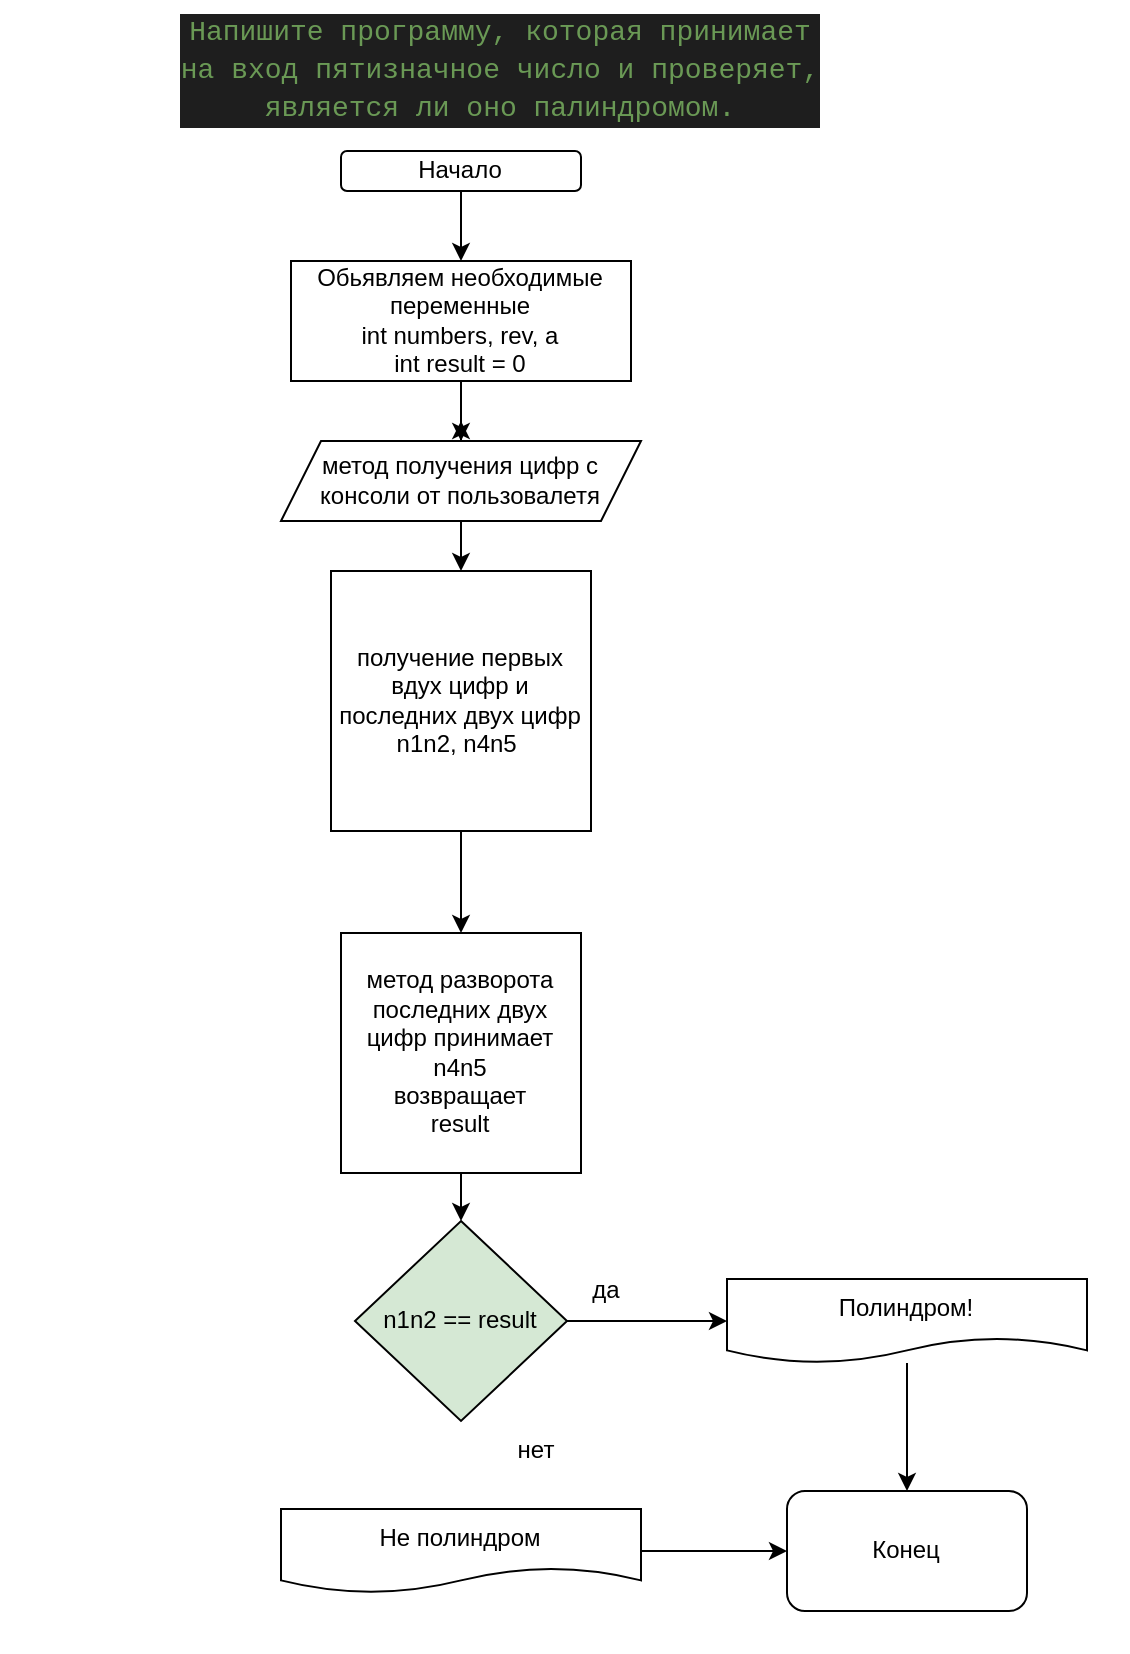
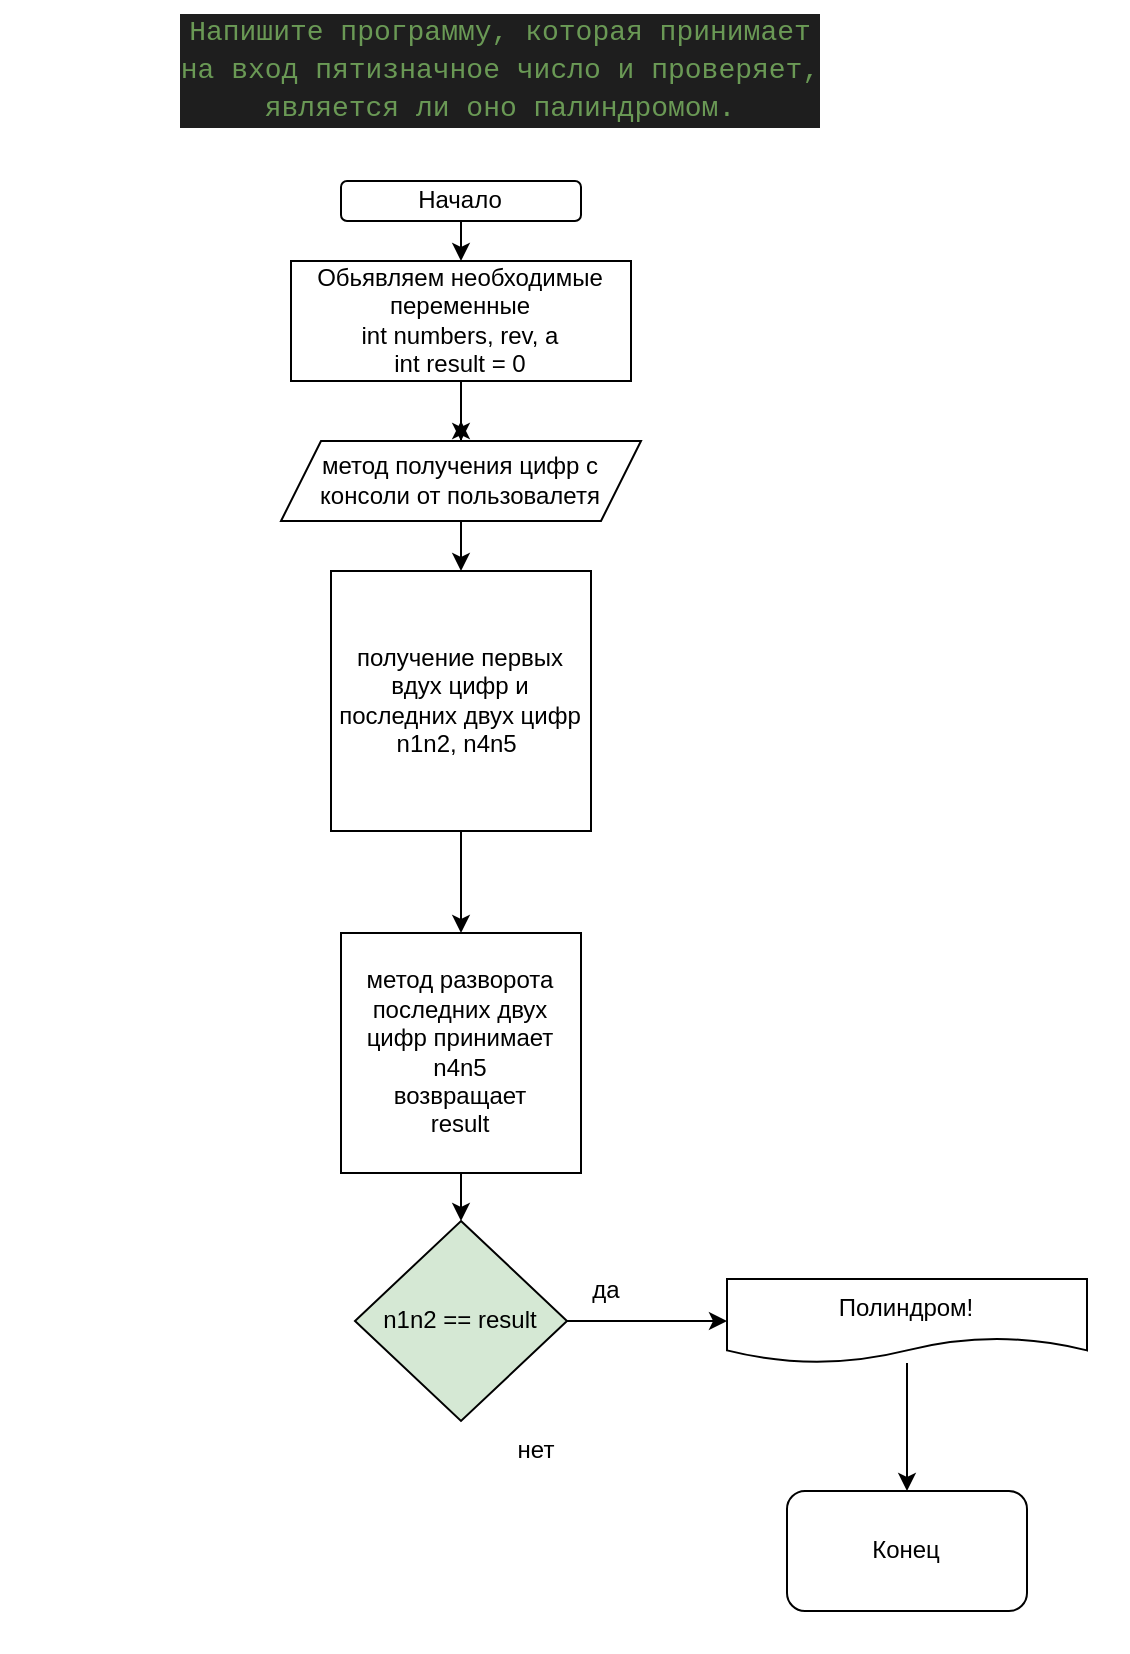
(461, 171) -> (461, 201)
(461, 1551) -> none
(707, 1551) -> none
